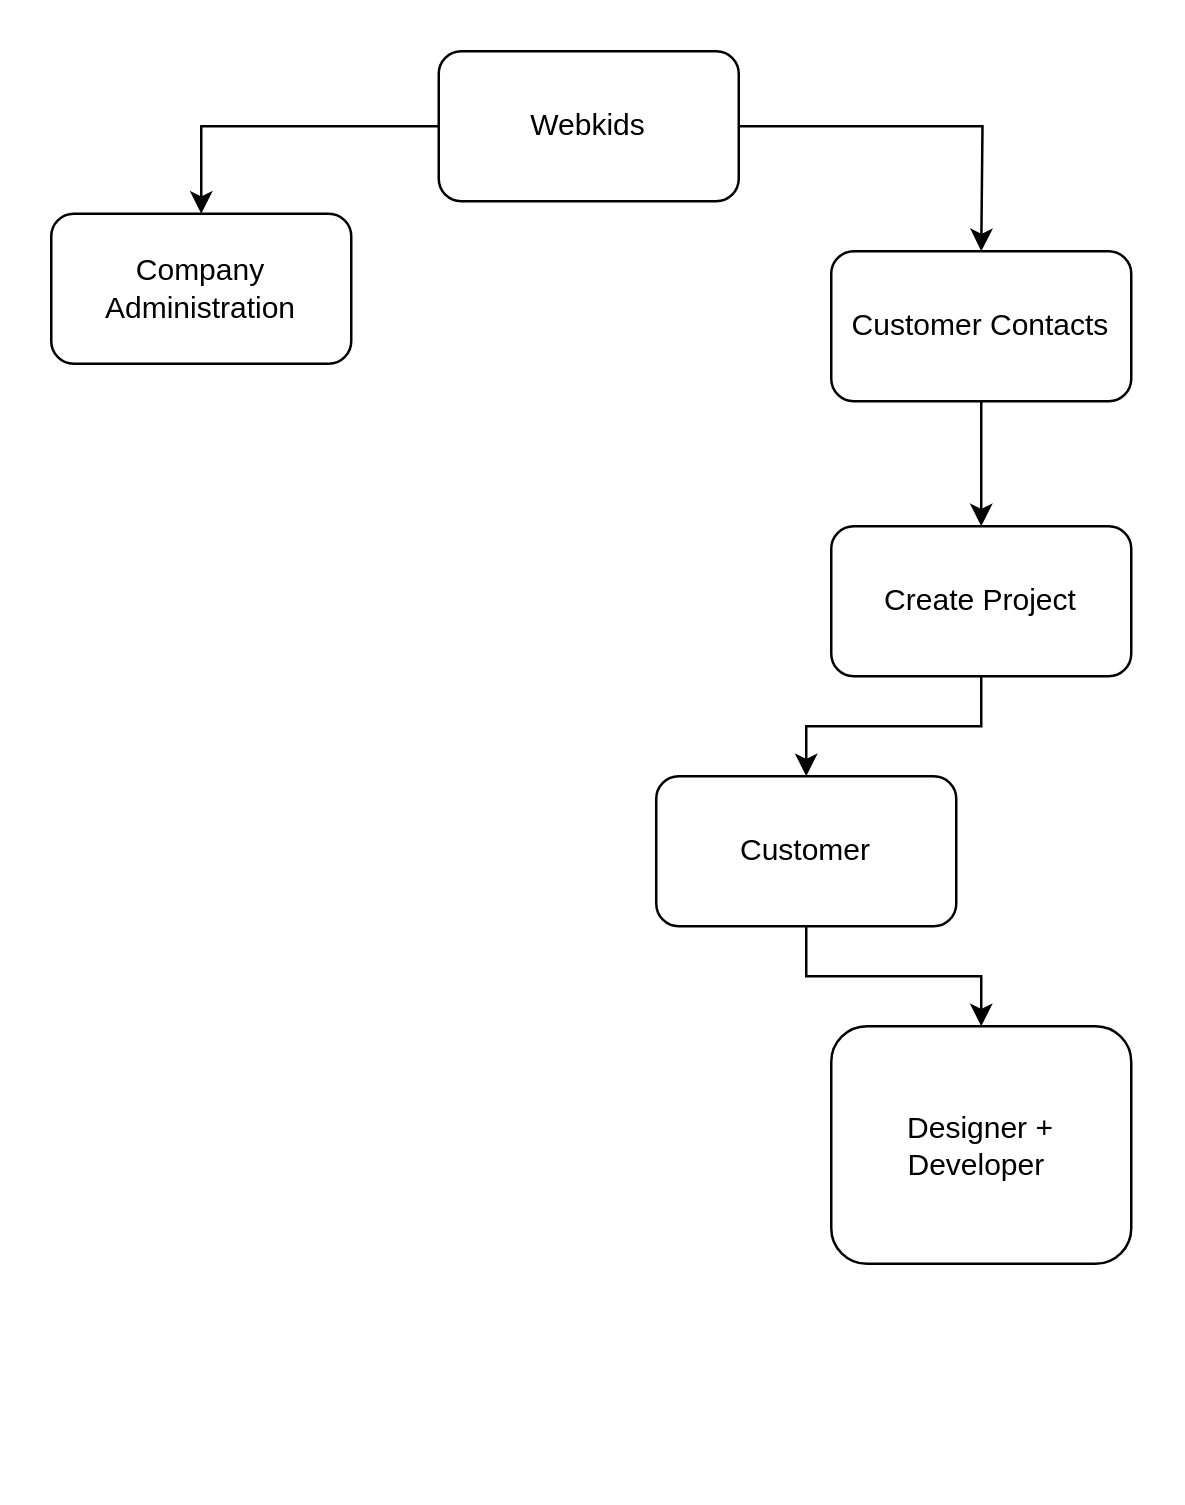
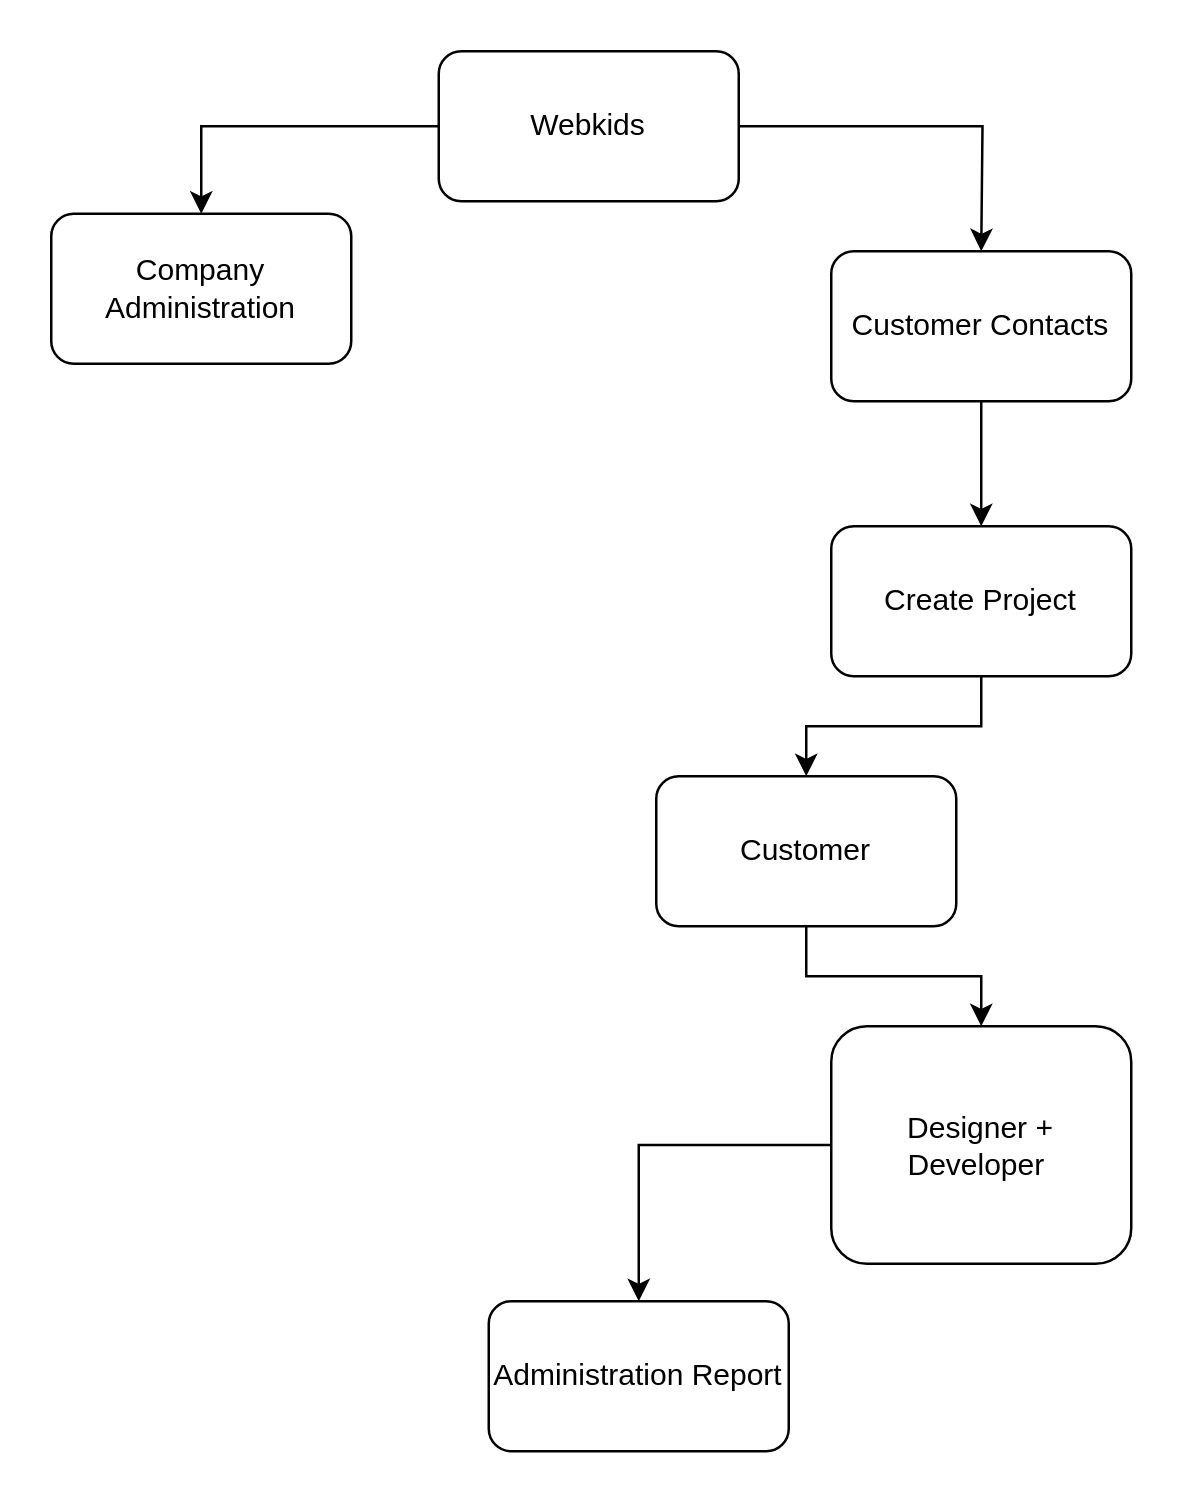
none -> (665, 1145)
none -> (639, 1376)
